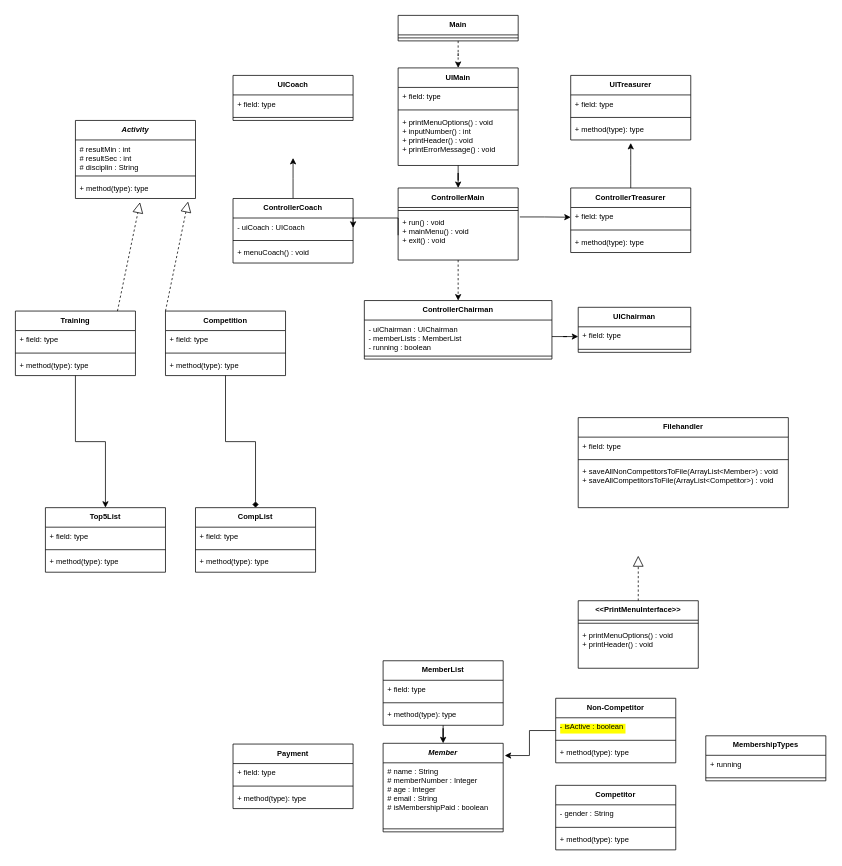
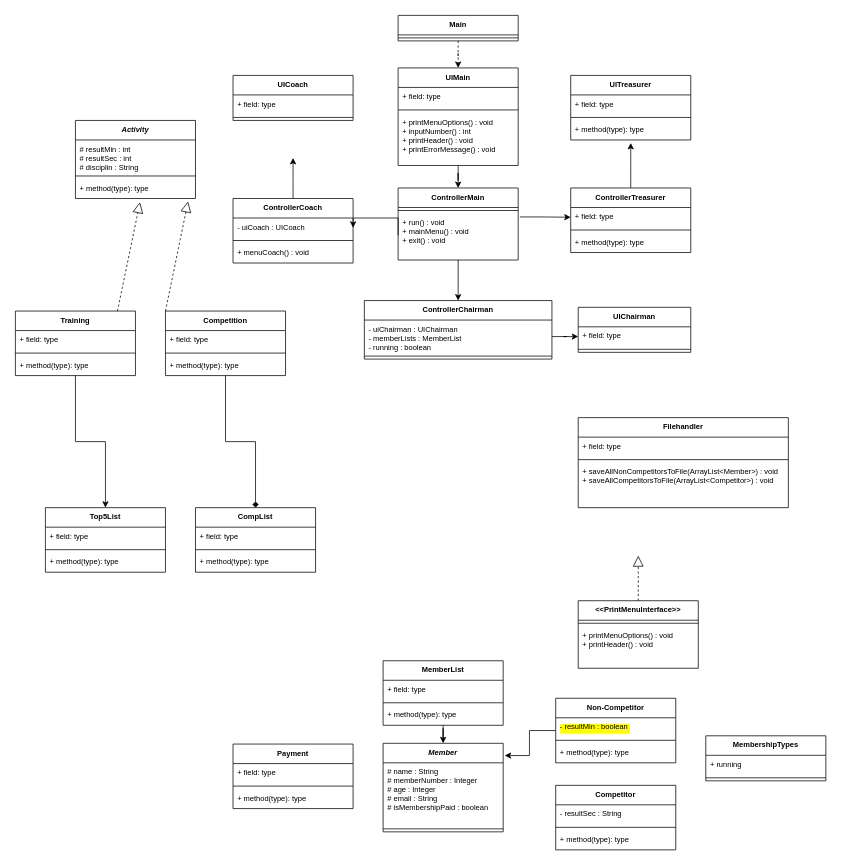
(458, 278) -> (458, 278)
(595, 727) -> (597, 727)
(590, 814) -> (596, 814)
